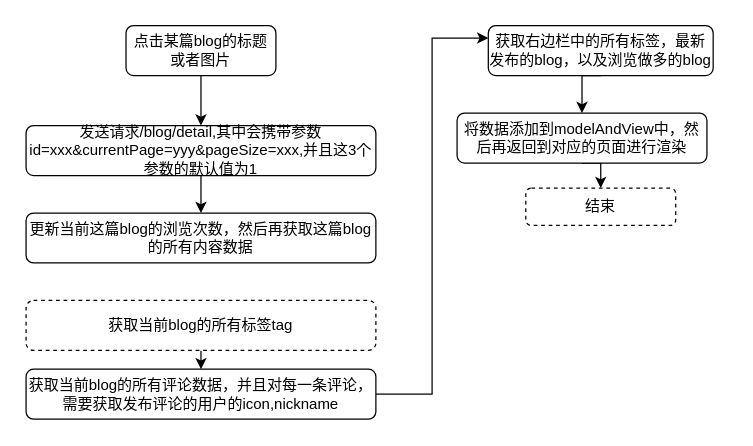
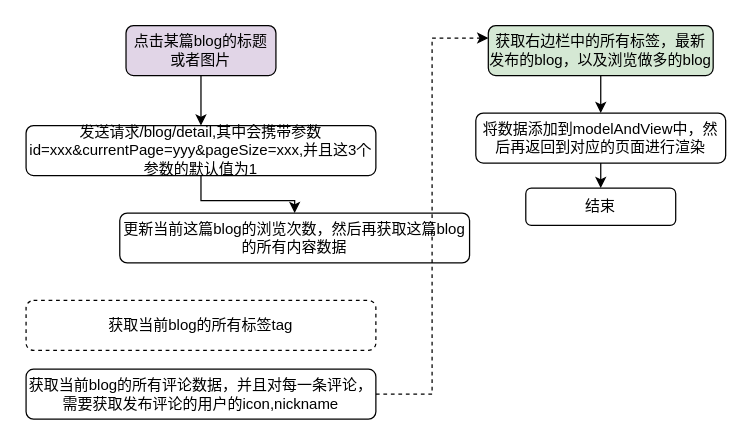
(201, 51) -> (201, 51)
(601, 51) -> (601, 51)
(582, 138) -> (601, 138)
(601, 207) -> (601, 207)
(432, 220) -> (432, 220)
(201, 238) -> (294, 238)
(201, 356) -> none
